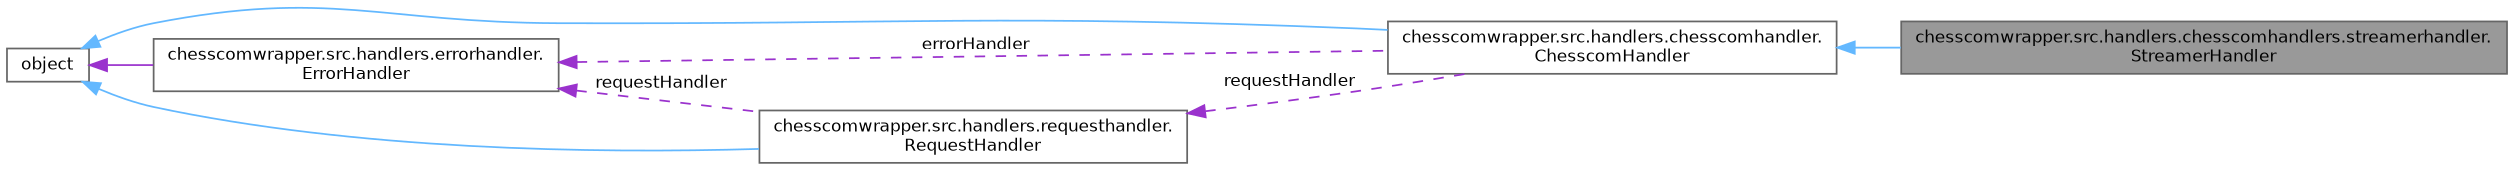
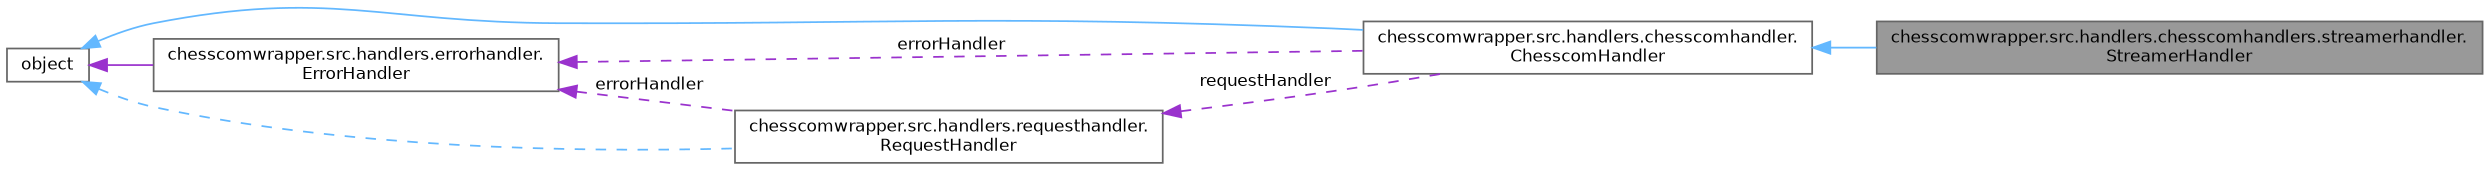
(659, 83) -> (647, 85)
(426, 143) -> (414, 142)
